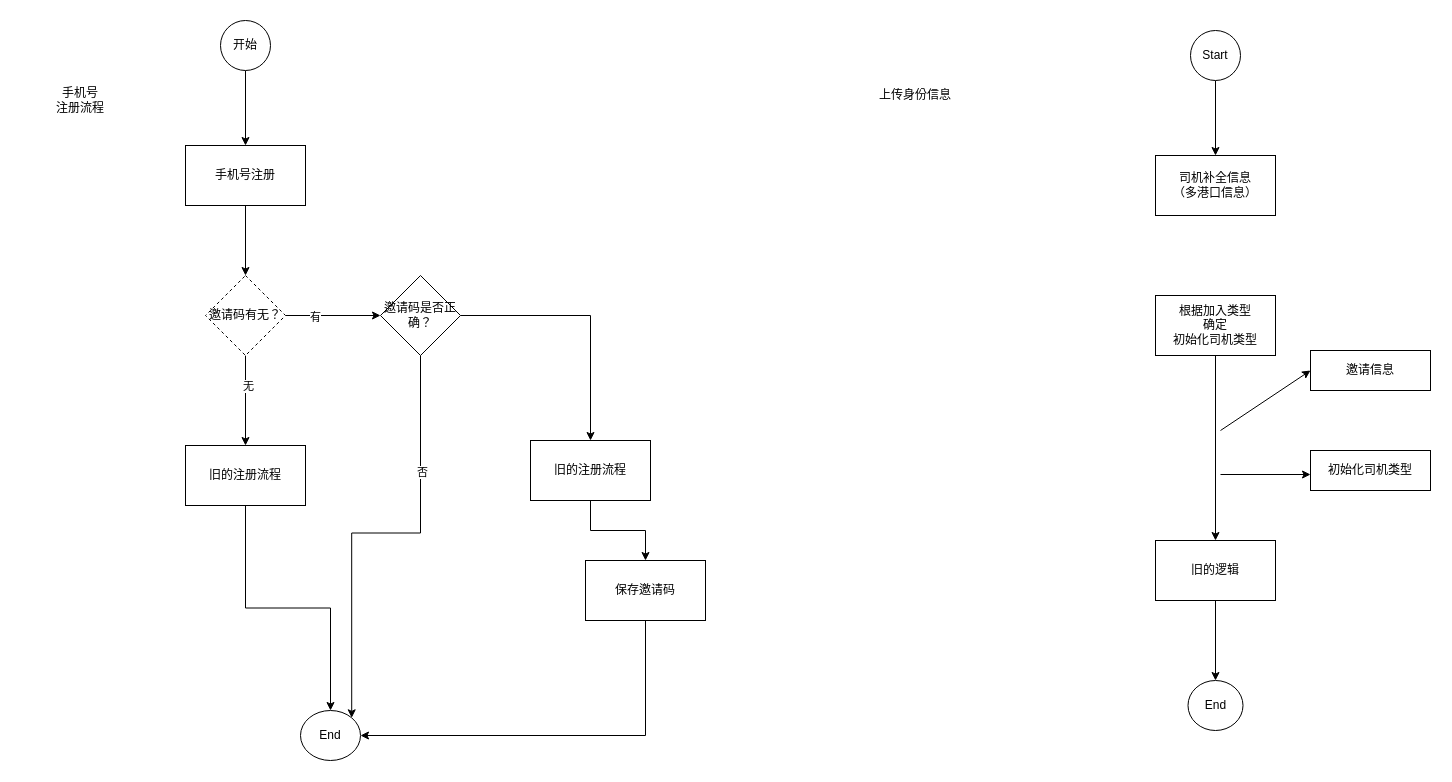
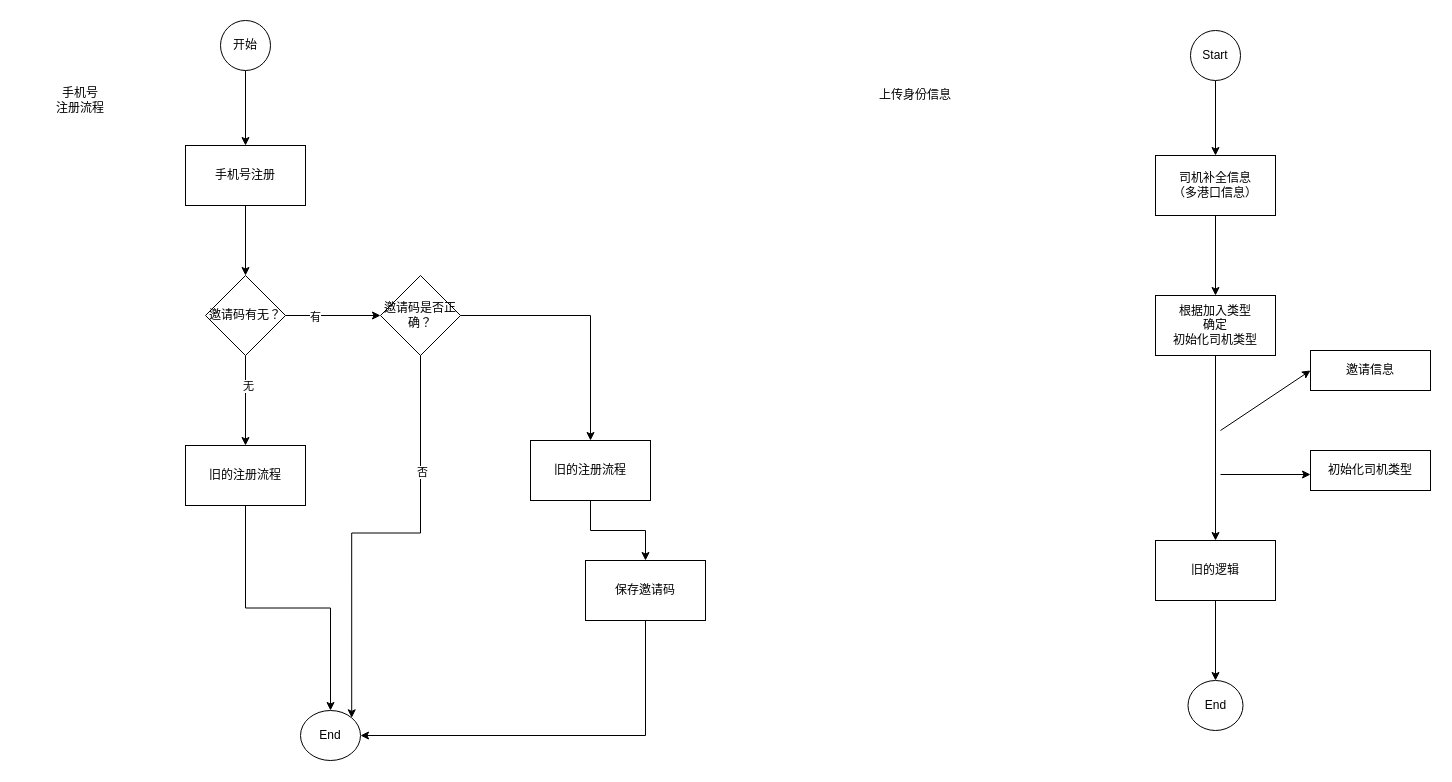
none -> (1216, 252)
(246, 316) -> (246, 316)
